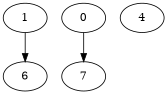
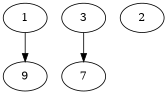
(84, 18) -> (84, 18)
(142, 18) -> (142, 18)
(25, 76) -> (25, 76)
